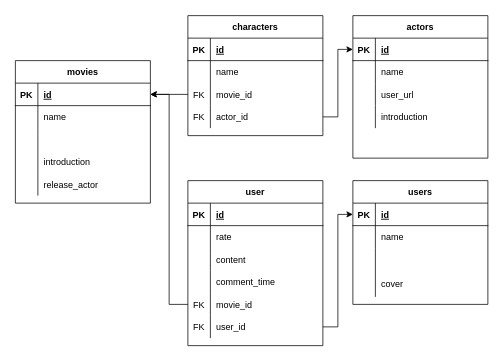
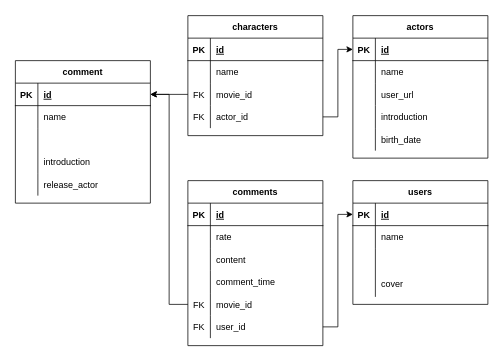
(83, 72) -> (83, 72)
none -> (432, 139)
(255, 192) -> (255, 192)
